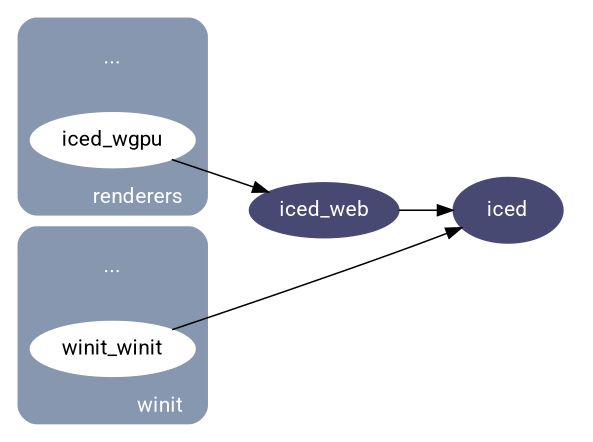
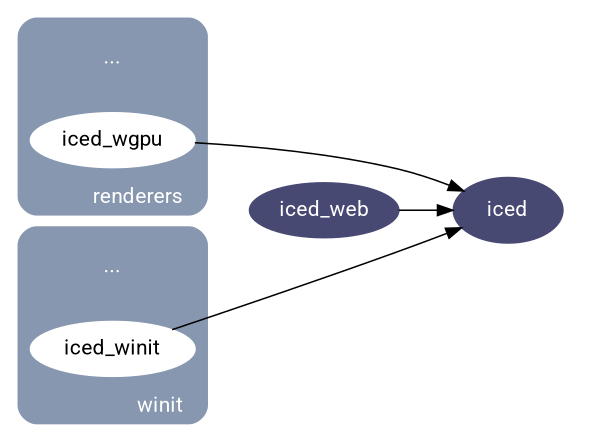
(216, 175) -> (324, 155)
(113, 349) -> (113, 349)
